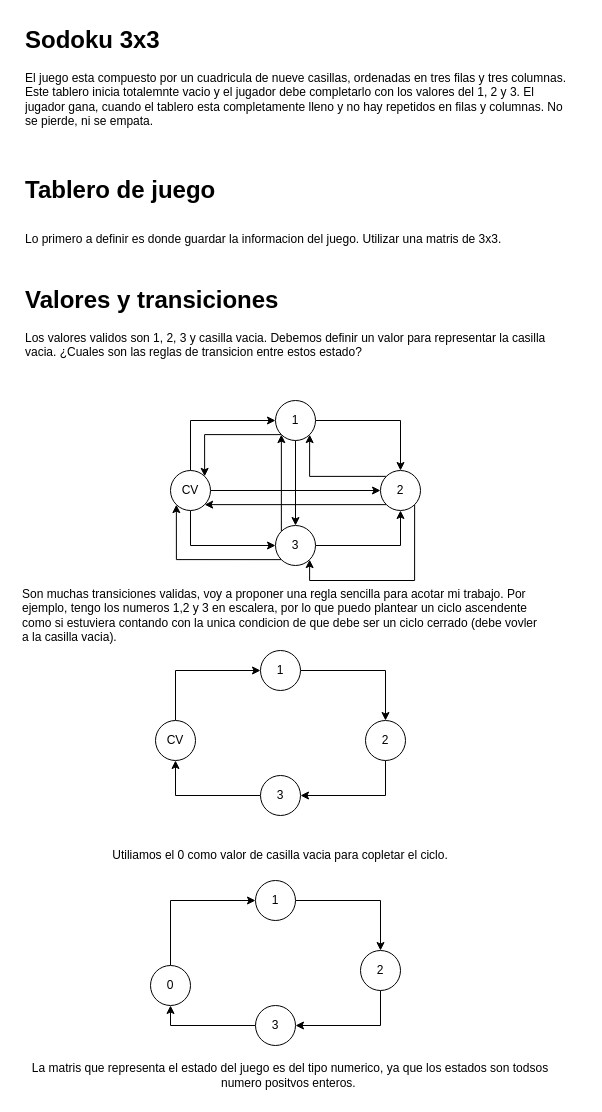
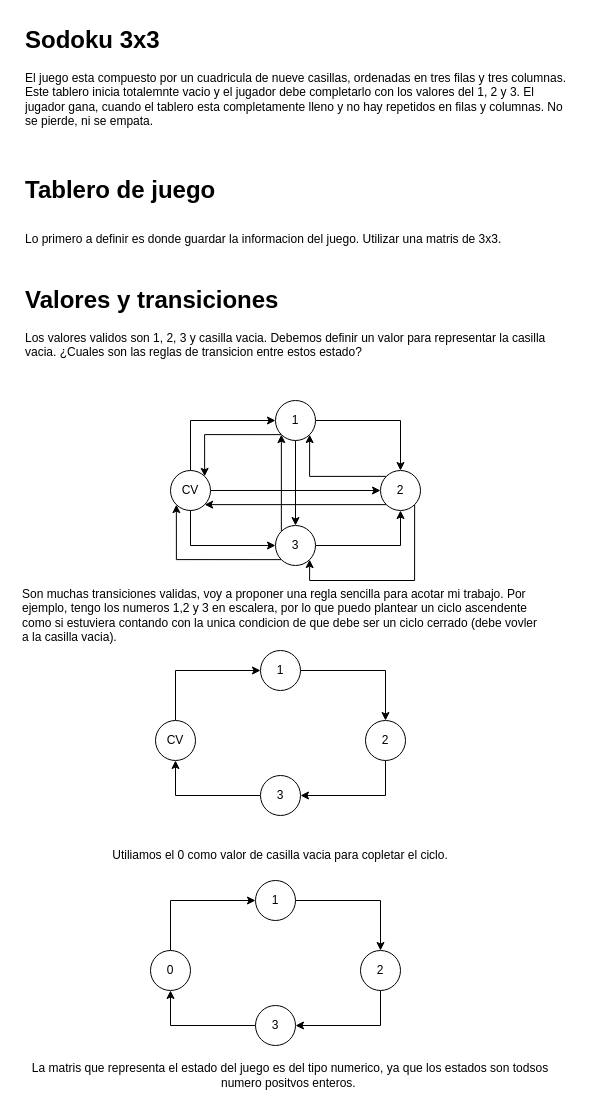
(171, 986) -> (171, 971)
